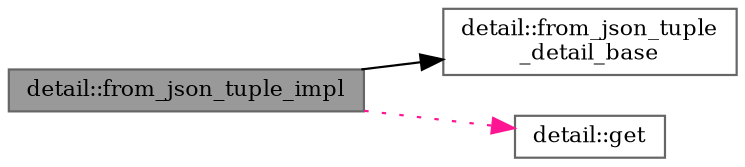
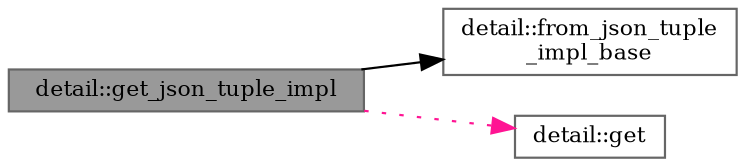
(590, 42) -> (590, 42)
(186, 90) -> (186, 90)
